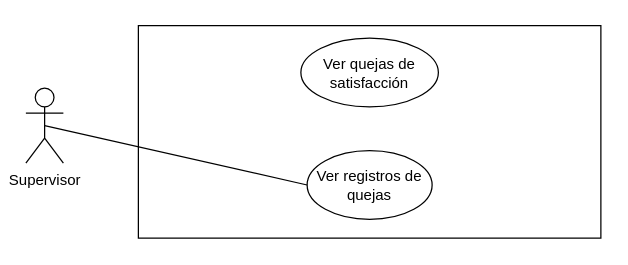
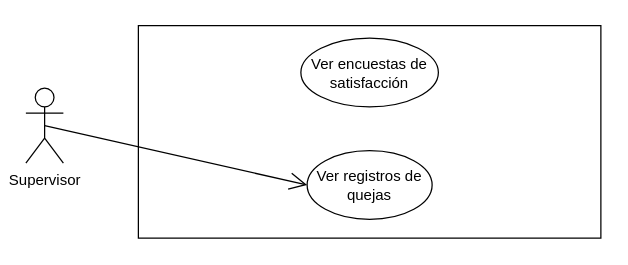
(369, 73) -> (369, 73)
(302, 184) -> (301, 184)
